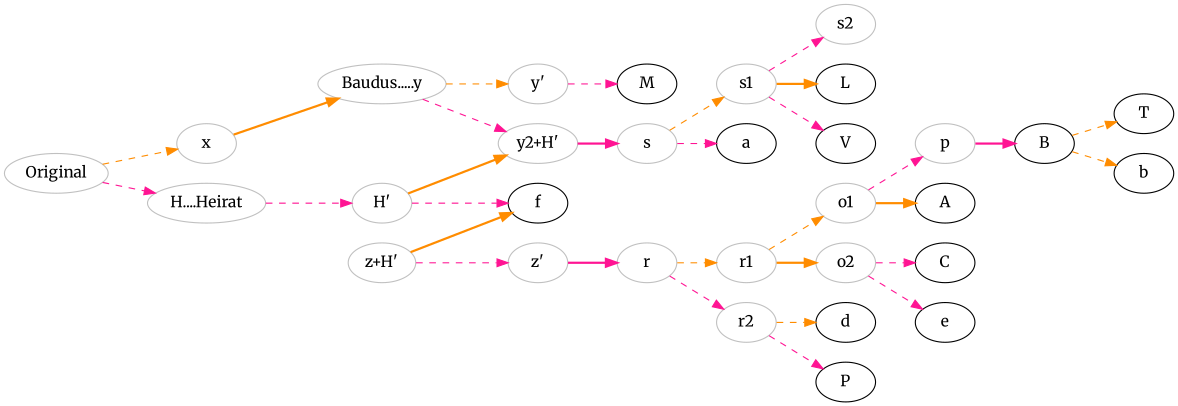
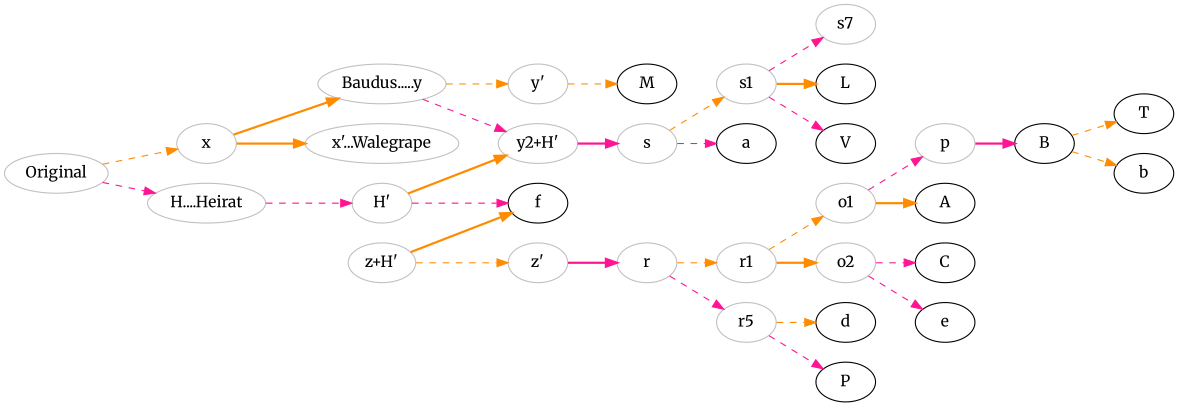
(846, 24) -> (846, 24)
(587, 84) -> (587, 84)
none -> (382, 144)
(456, 263) -> (456, 263)
(746, 322) -> (746, 322)
